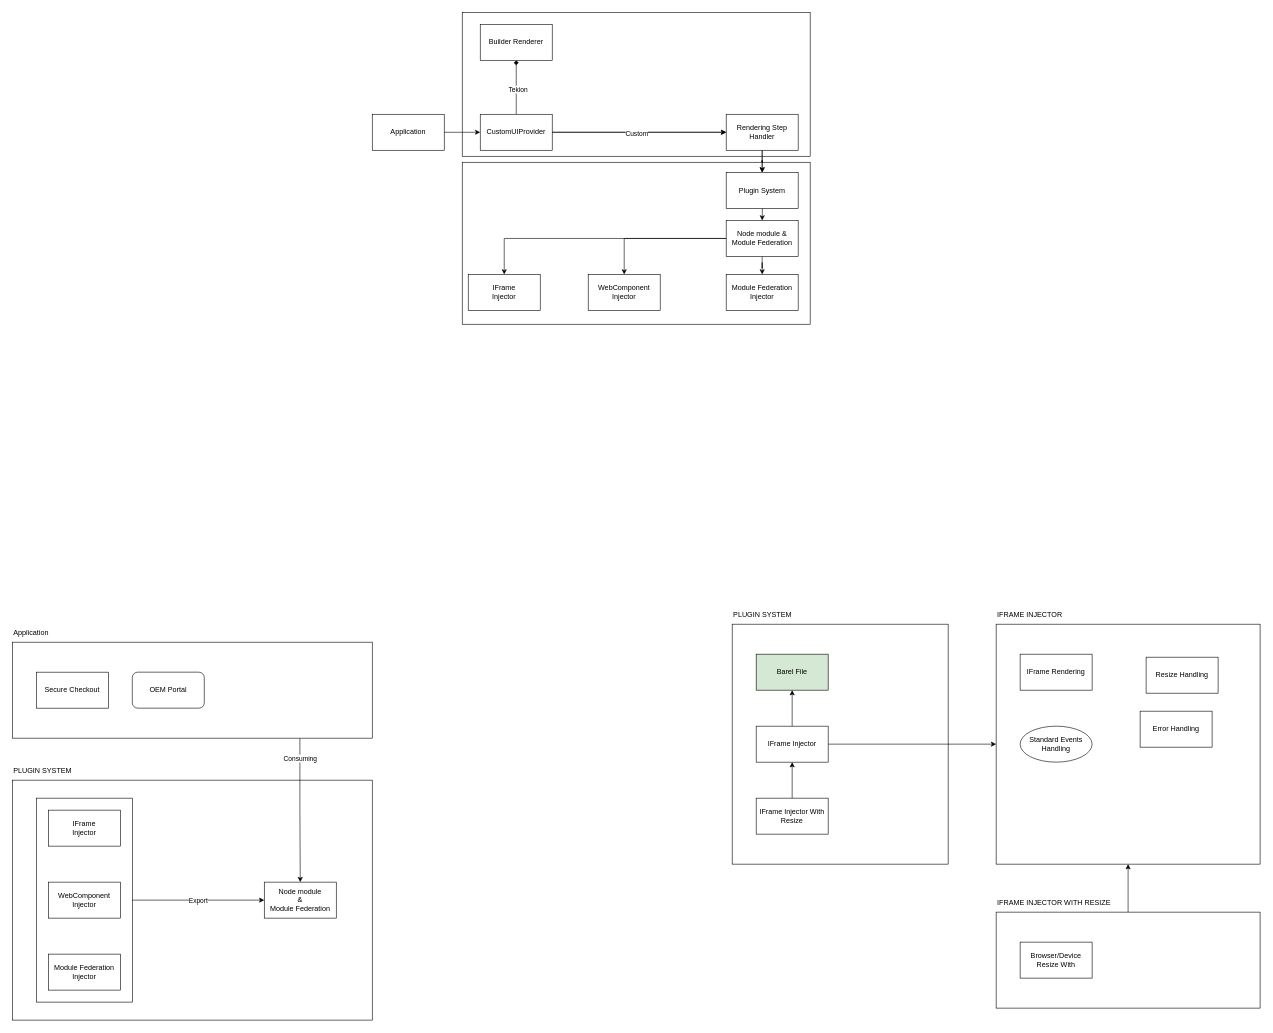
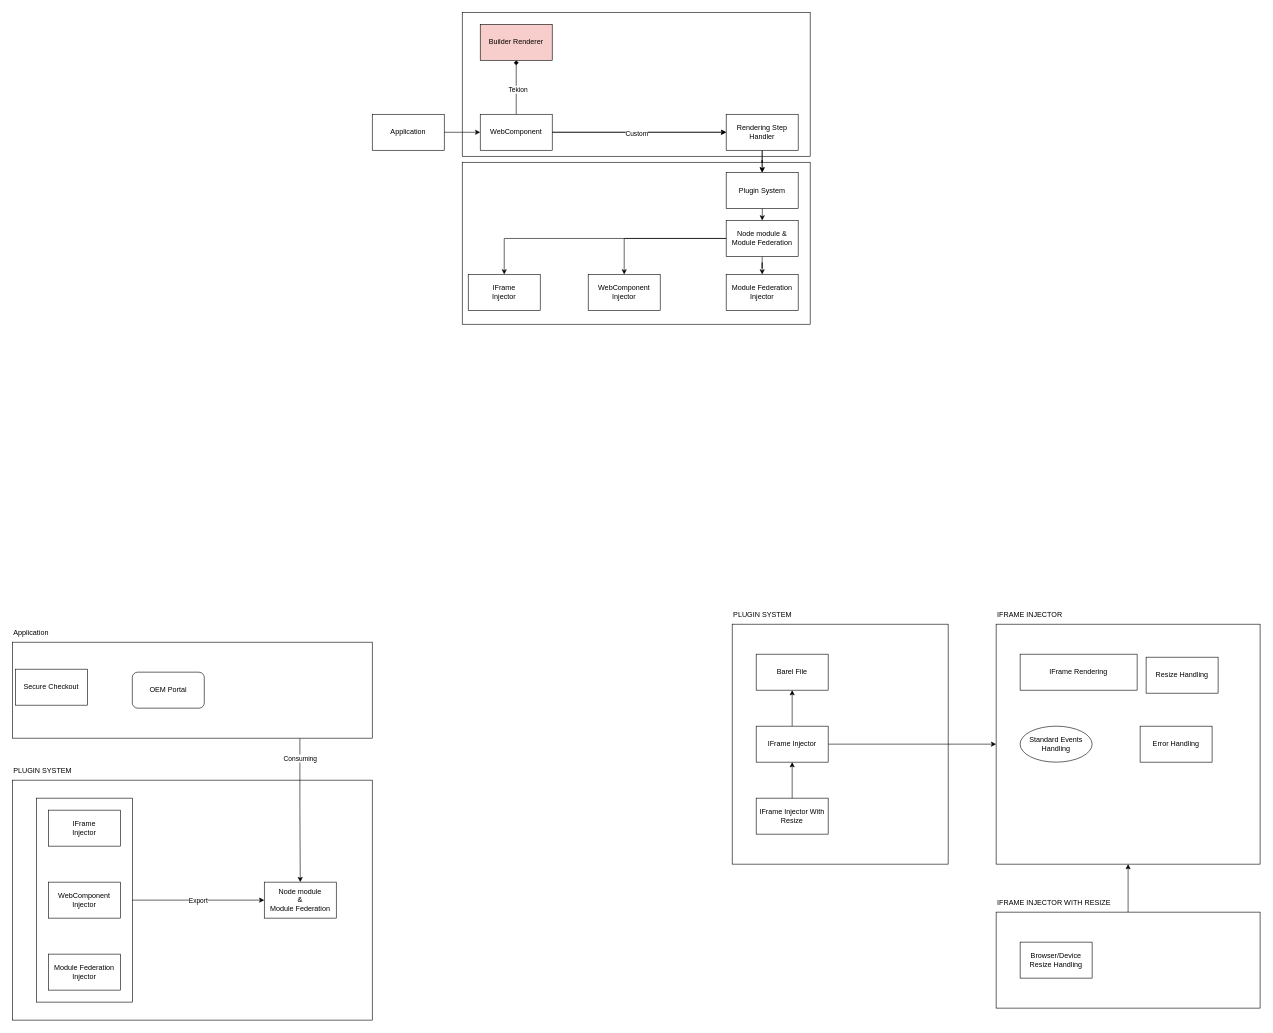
(516, 42) -> (516, 42)
(516, 132) -> (516, 132)
(792, 672) -> (792, 672)
(1056, 672) -> (1079, 672)
(72, 690) -> (51, 687)
(1176, 729) -> (1176, 744)
(1056, 960) -> (1056, 960)
